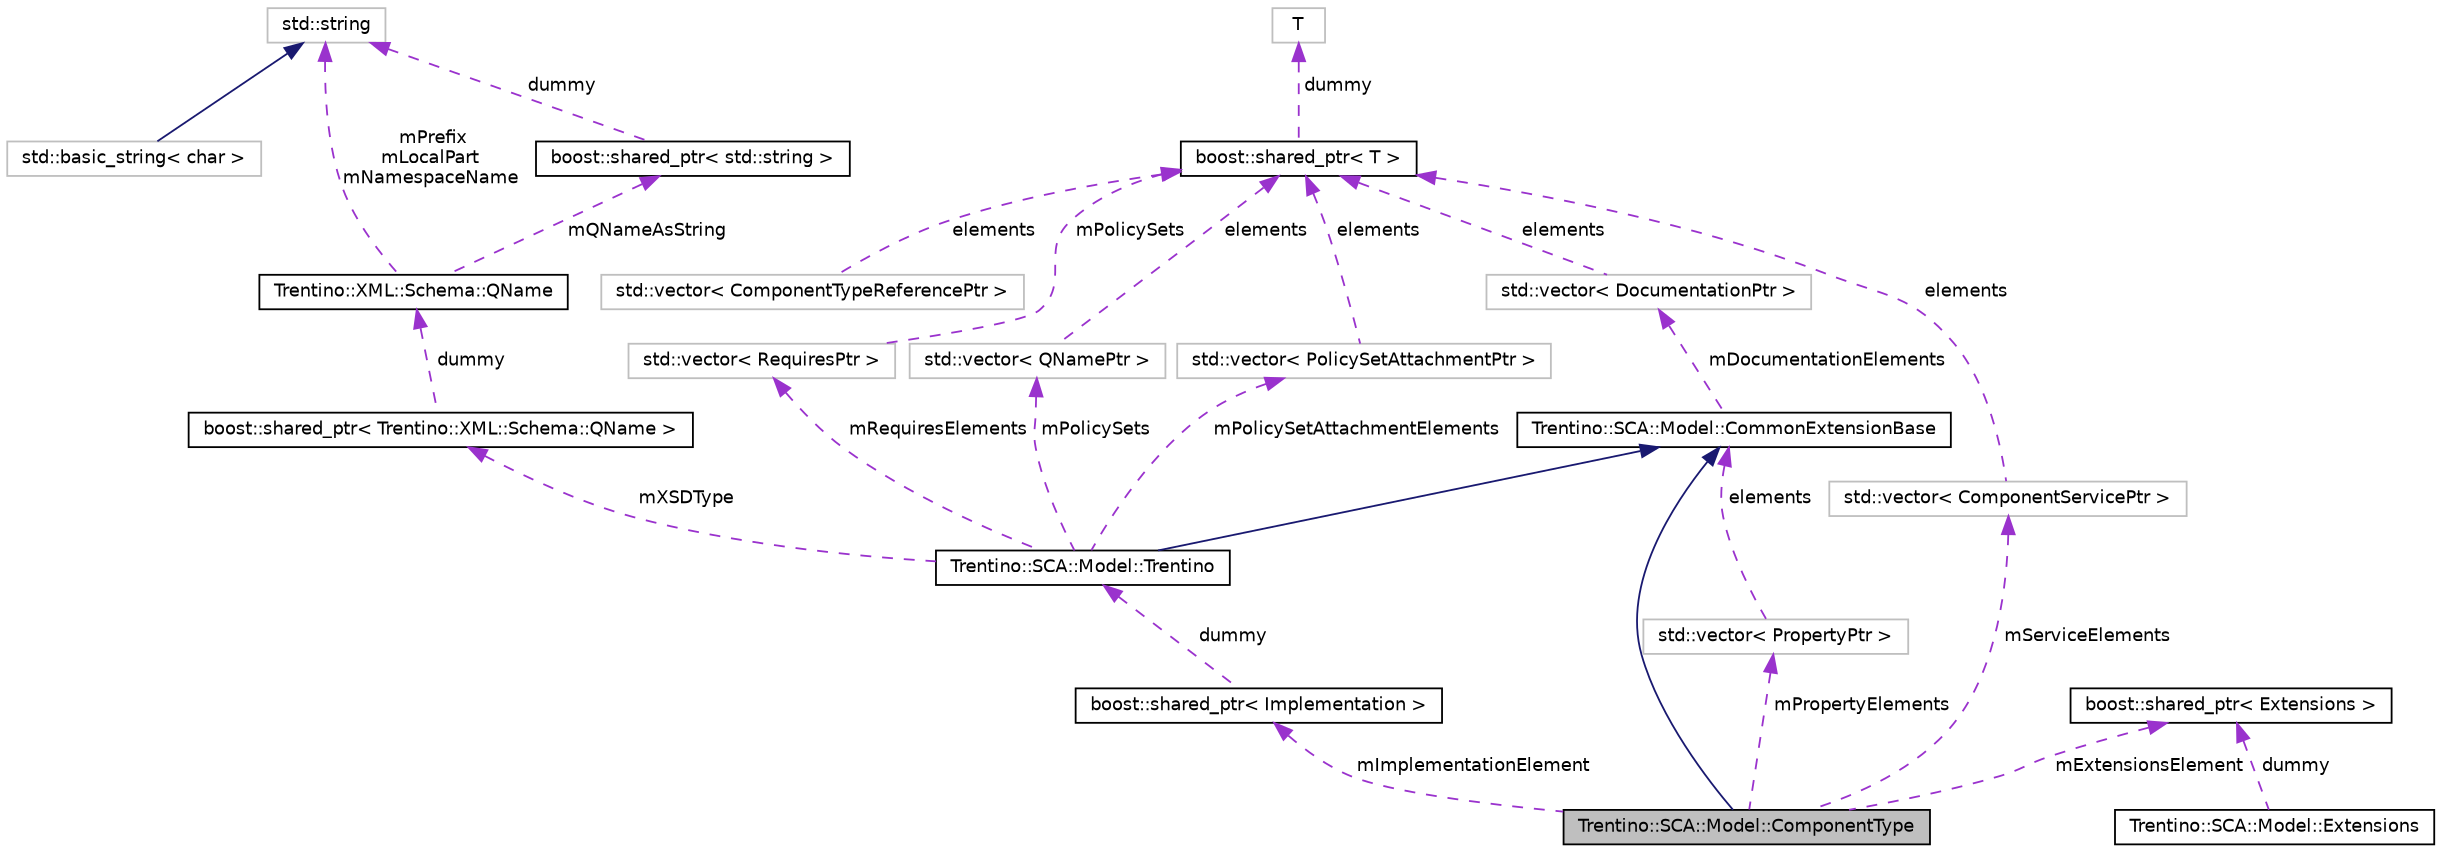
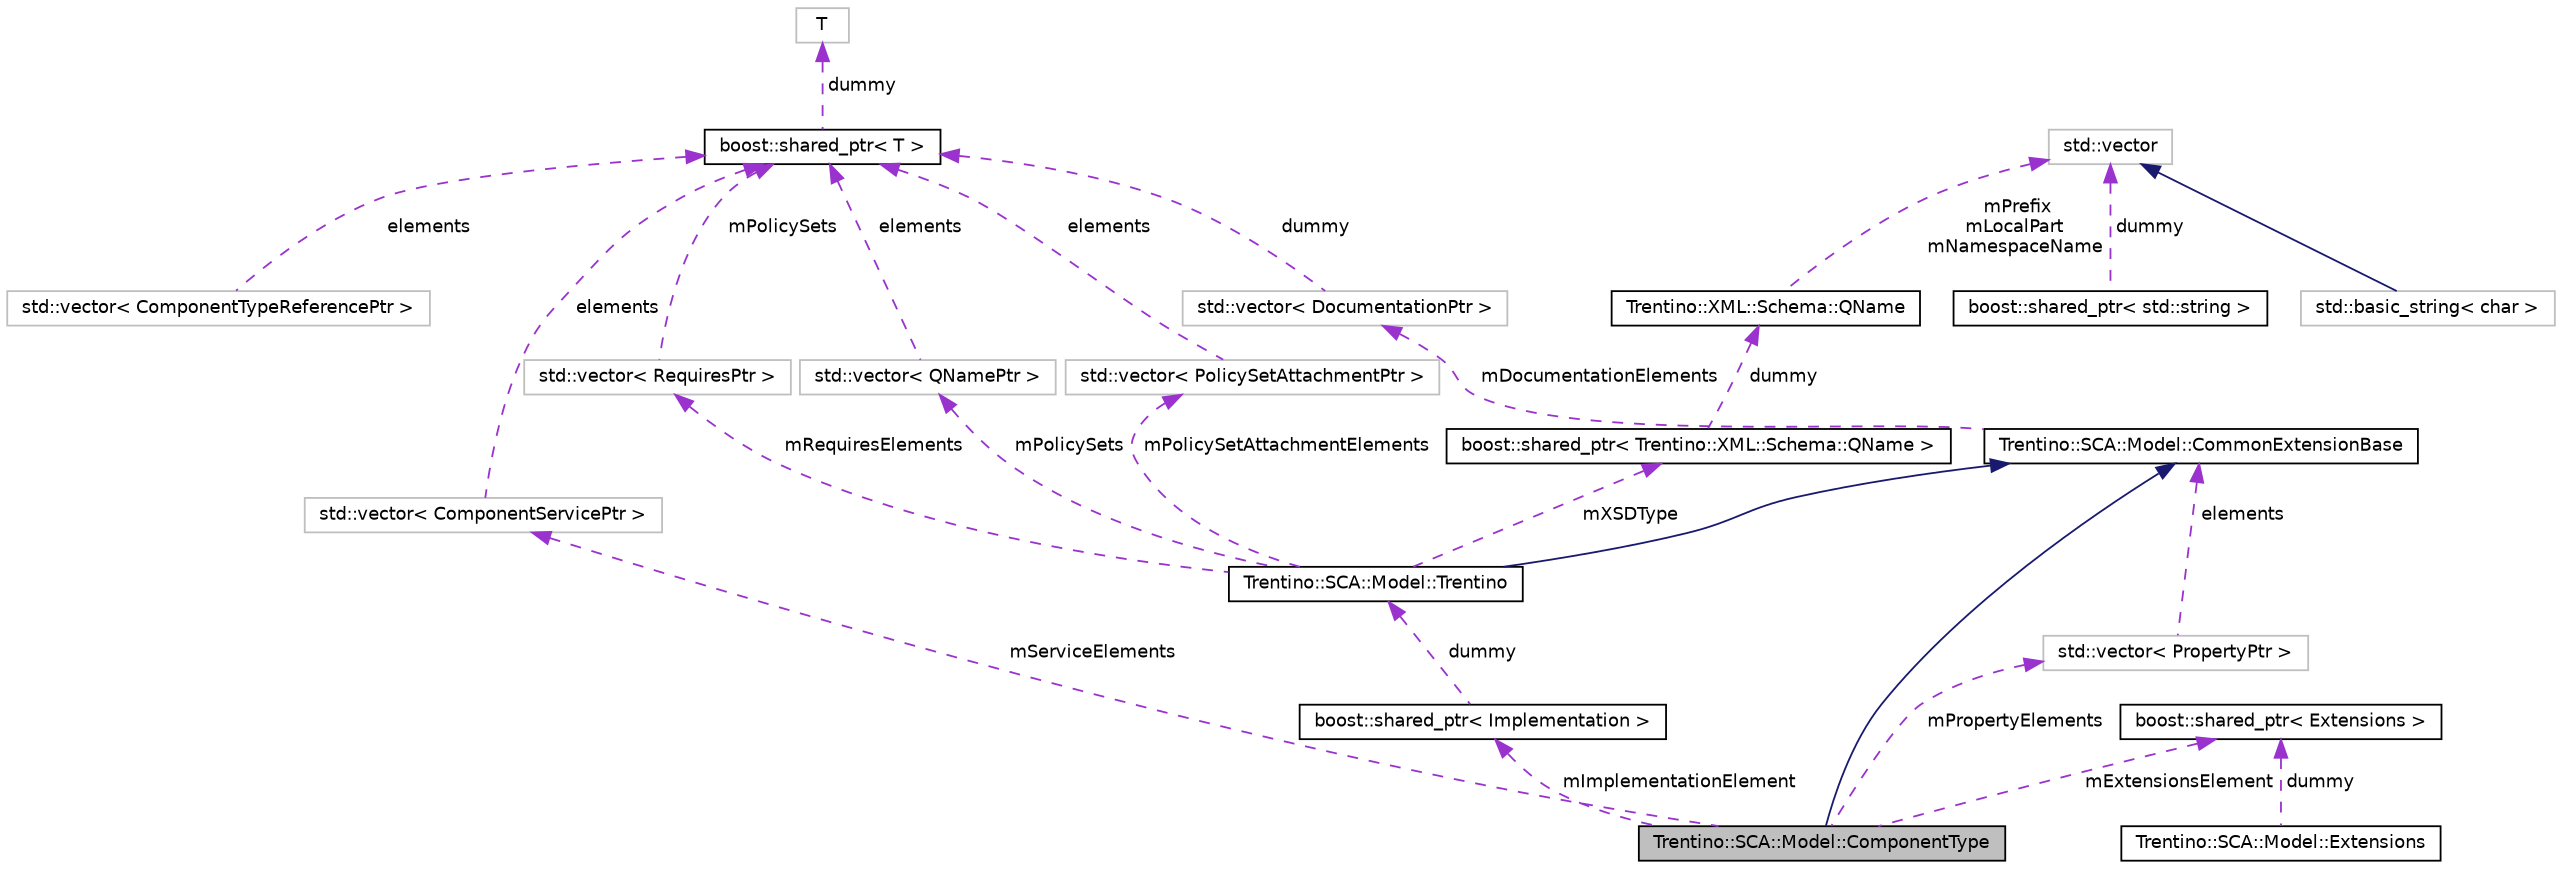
(326, 25) -> (2110, 147)
(545, 229) -> none
(1561, 231) -> (1313, 228)
